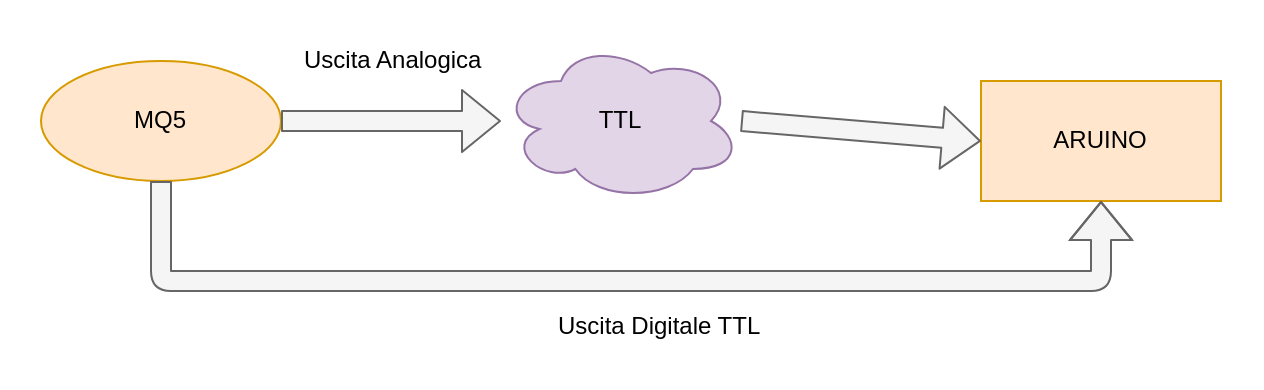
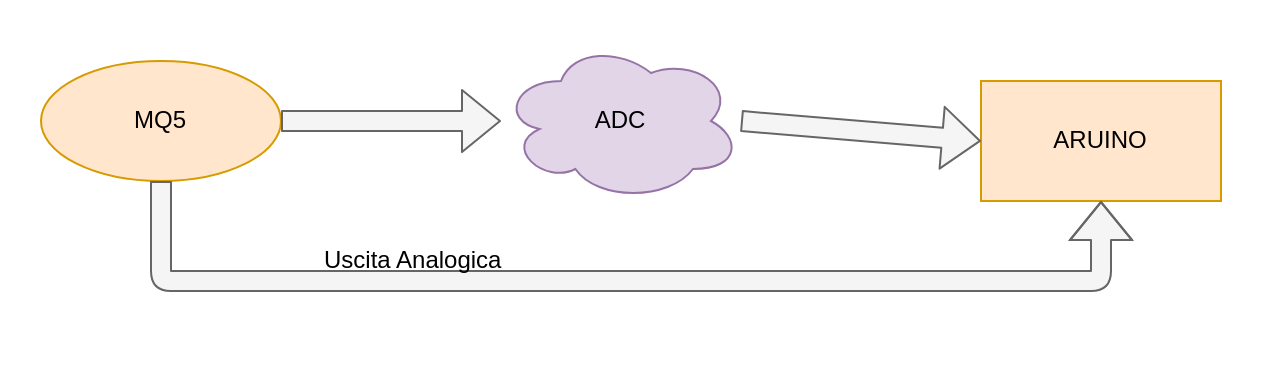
(401, 61) -> (421, 261)
(621, 121) -> (621, 121)
(675, 327) -> none
